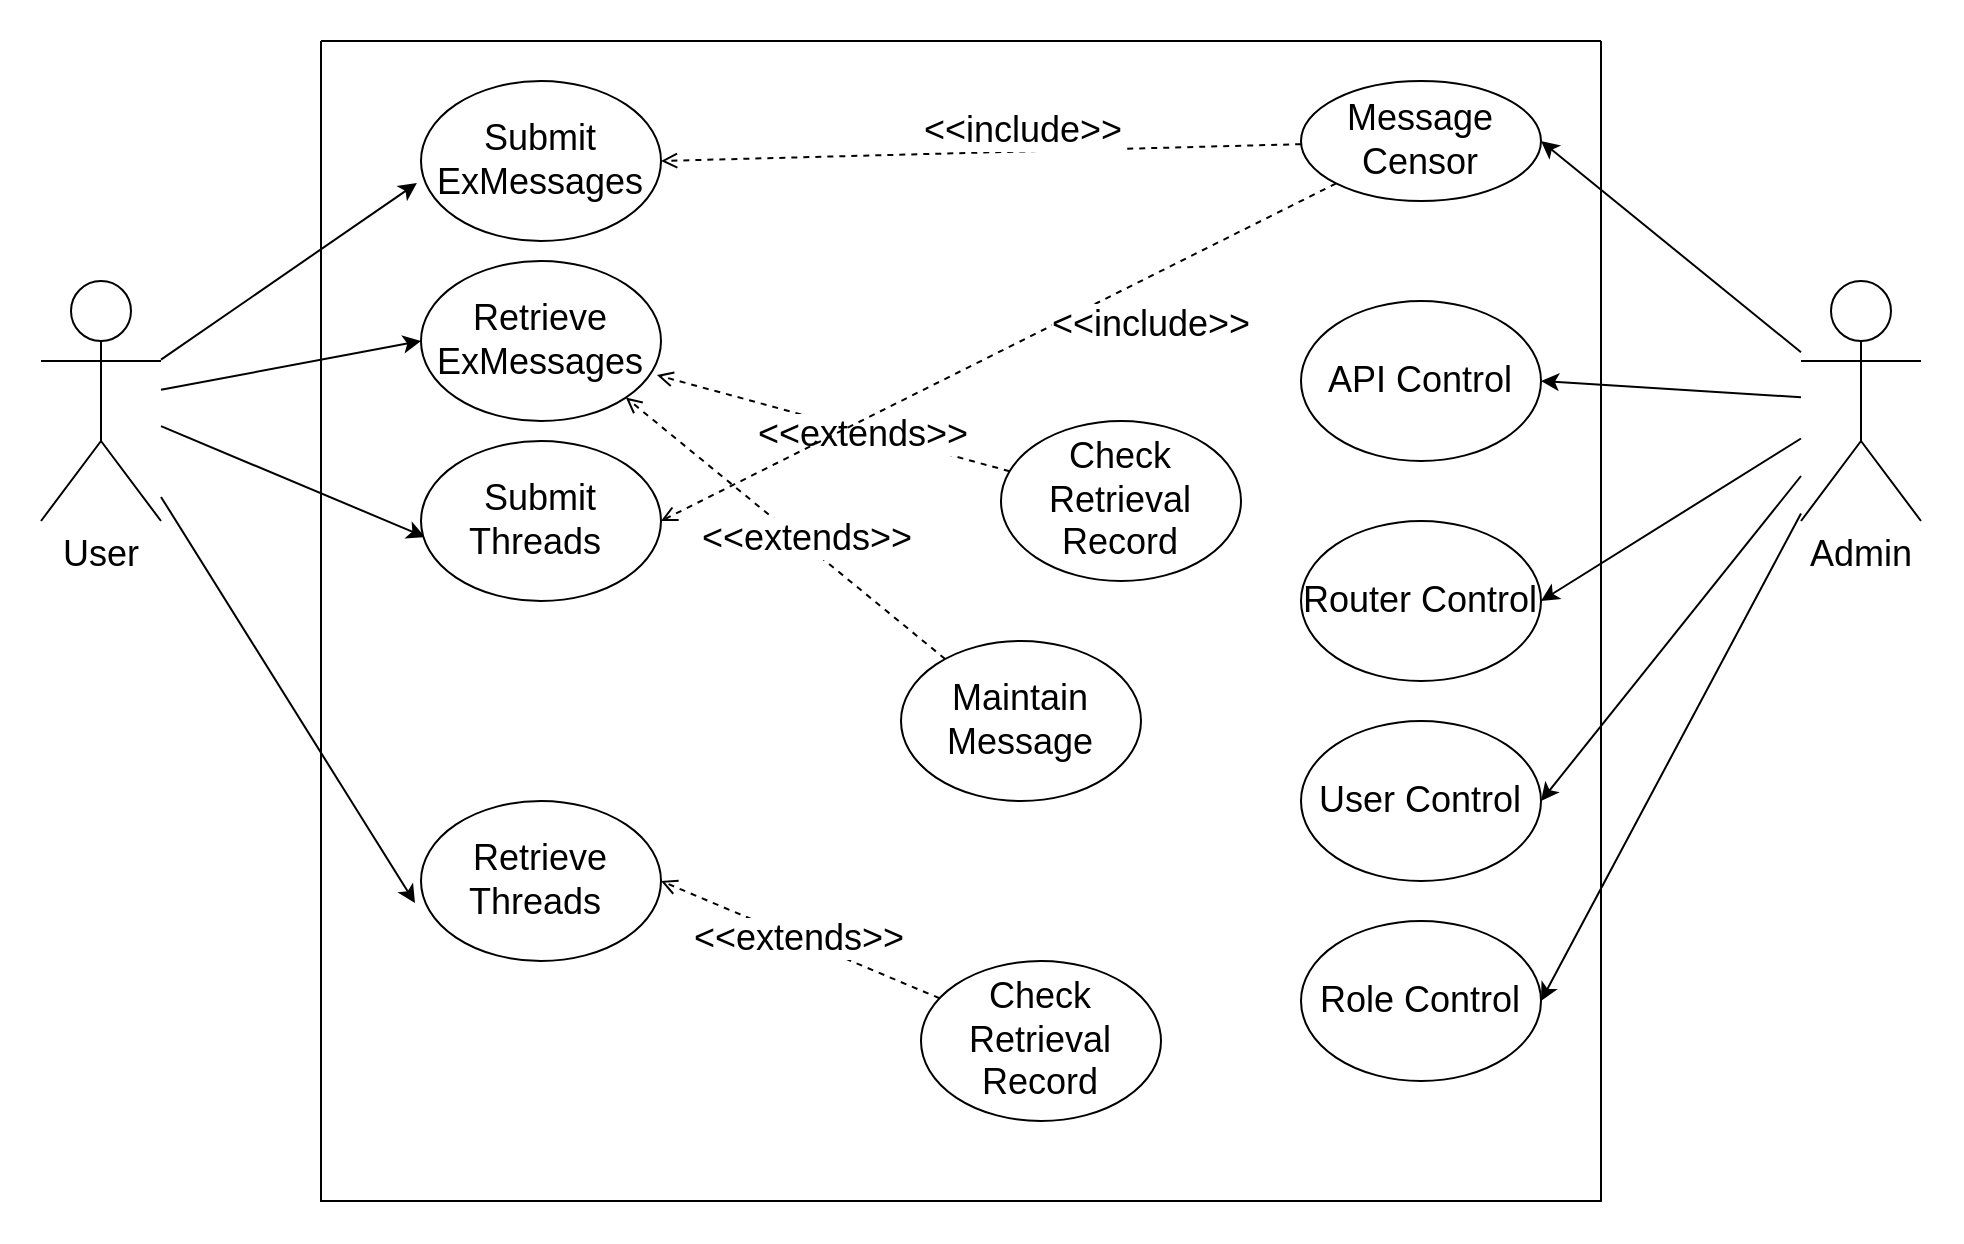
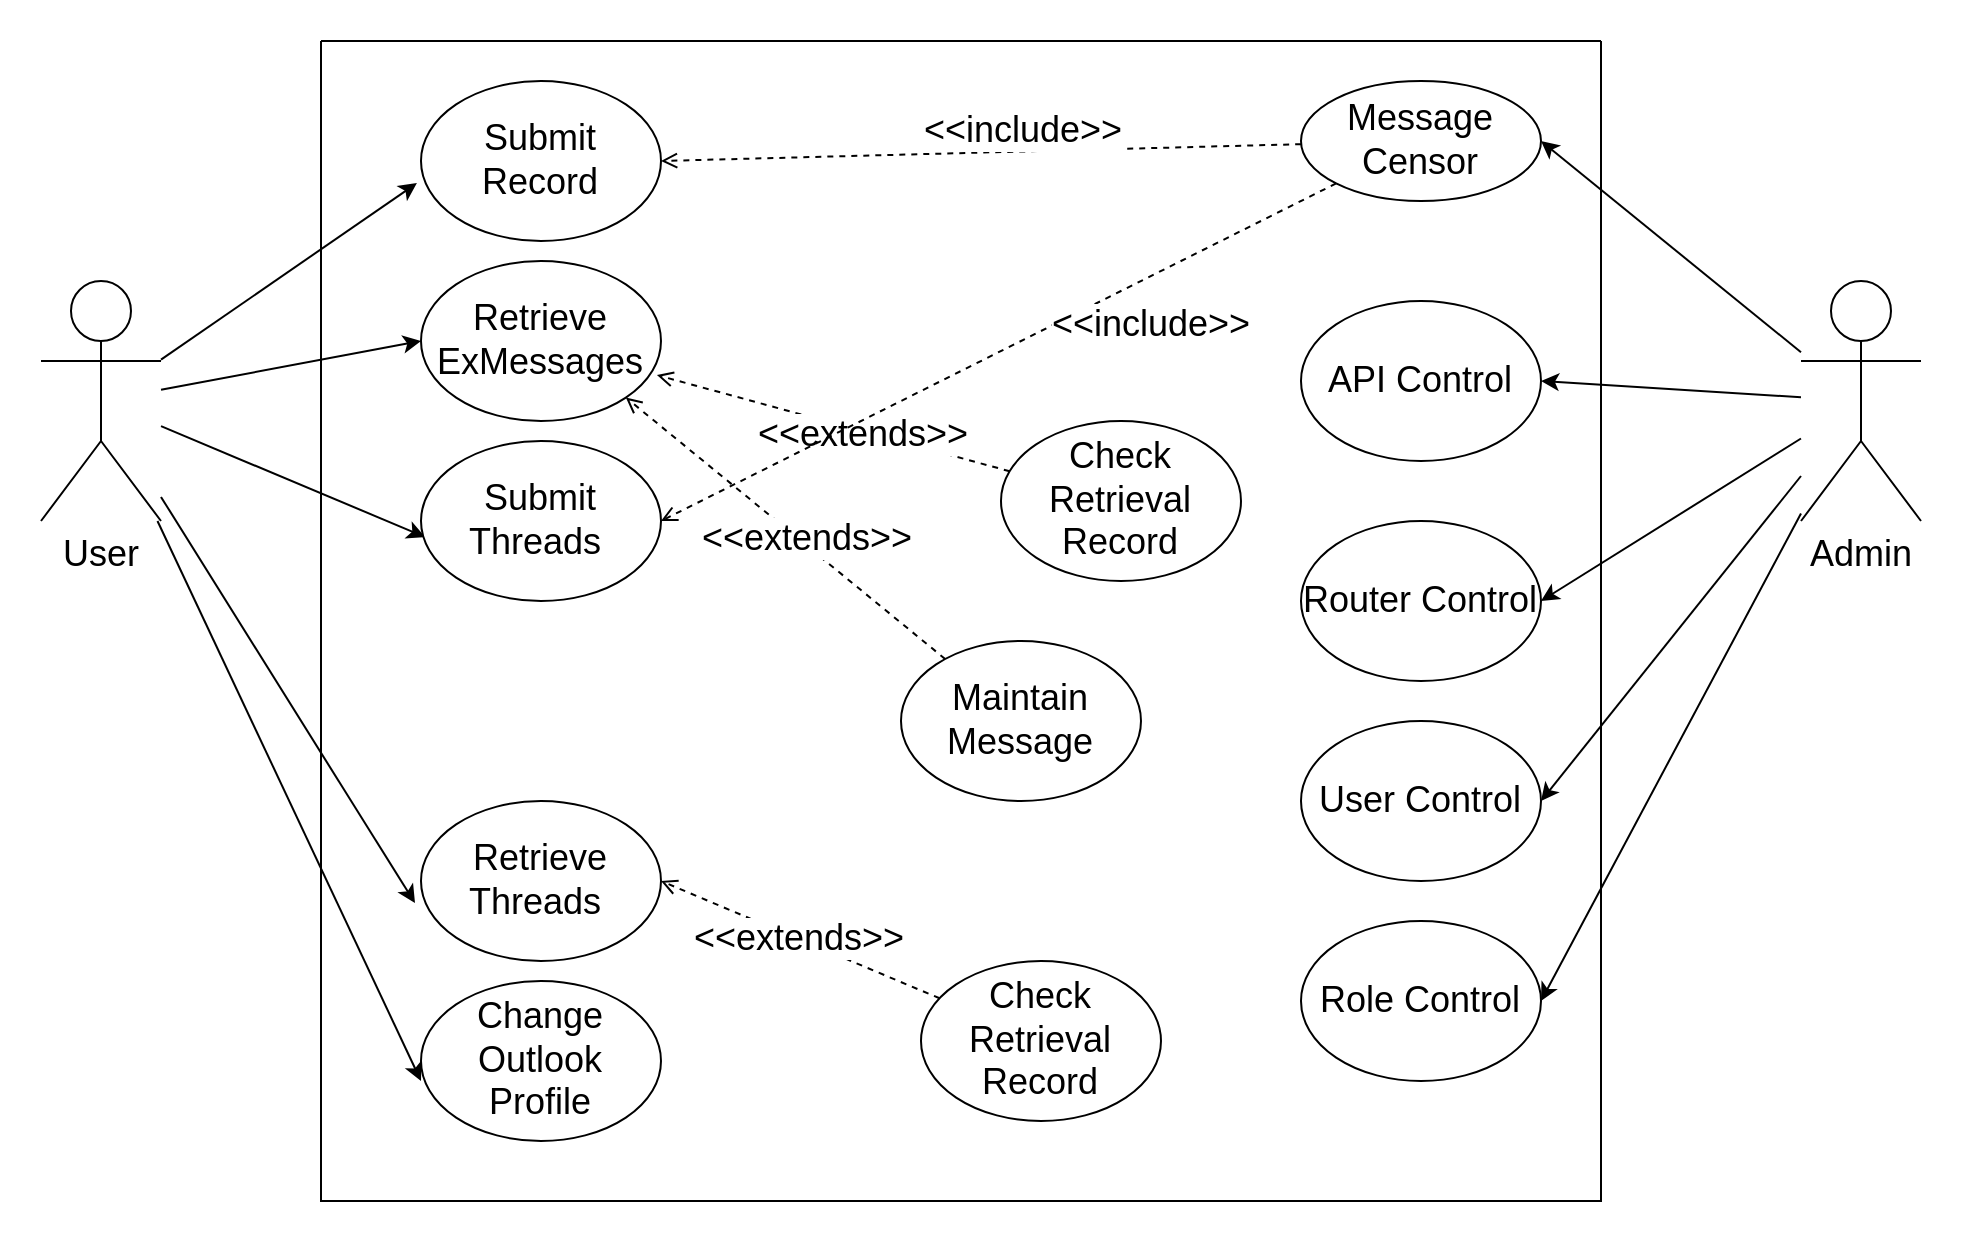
(541, 161) -> (541, 161)
none -> (238, 692)
none -> (541, 1061)
